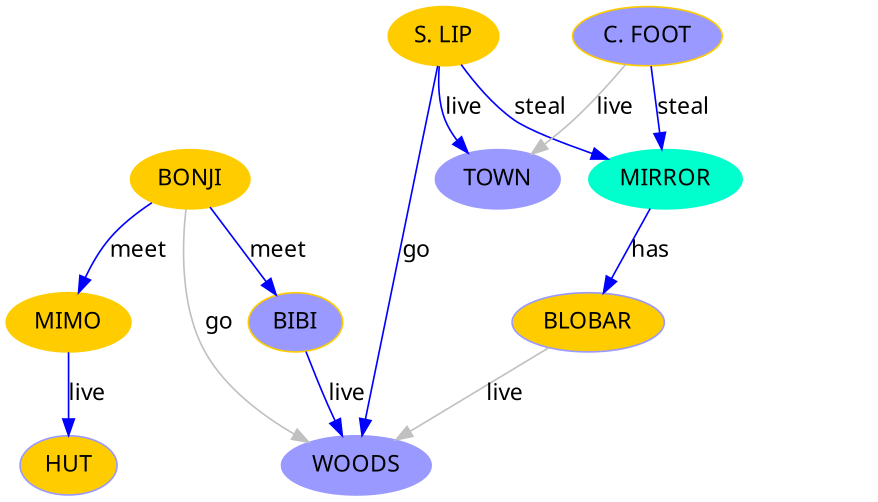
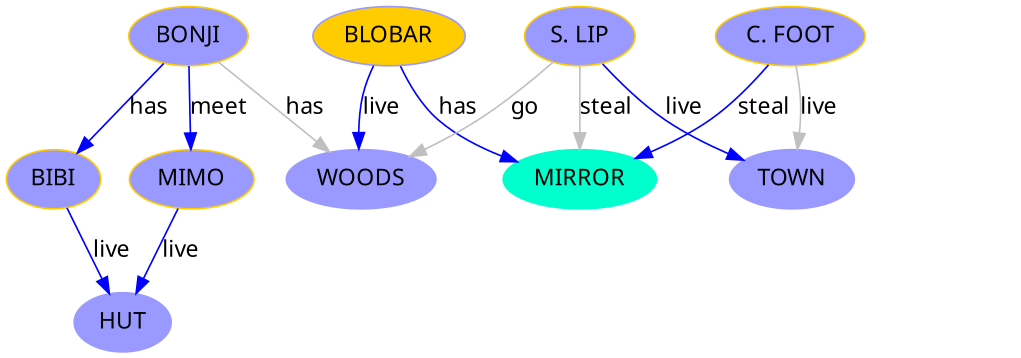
(444, 36) -> (580, 36)
(518, 122) -> (580, 99)
(190, 179) -> (188, 36)
(401, 242) -> (492, 111)
(631, 243) -> (441, 122)
(278, 251) -> (149, 108)
(69, 322) -> (192, 179)
(219, 322) -> (305, 108)
(320, 386) -> (84, 243)
(480, 389) -> (362, 98)
(69, 465) -> (123, 322)
